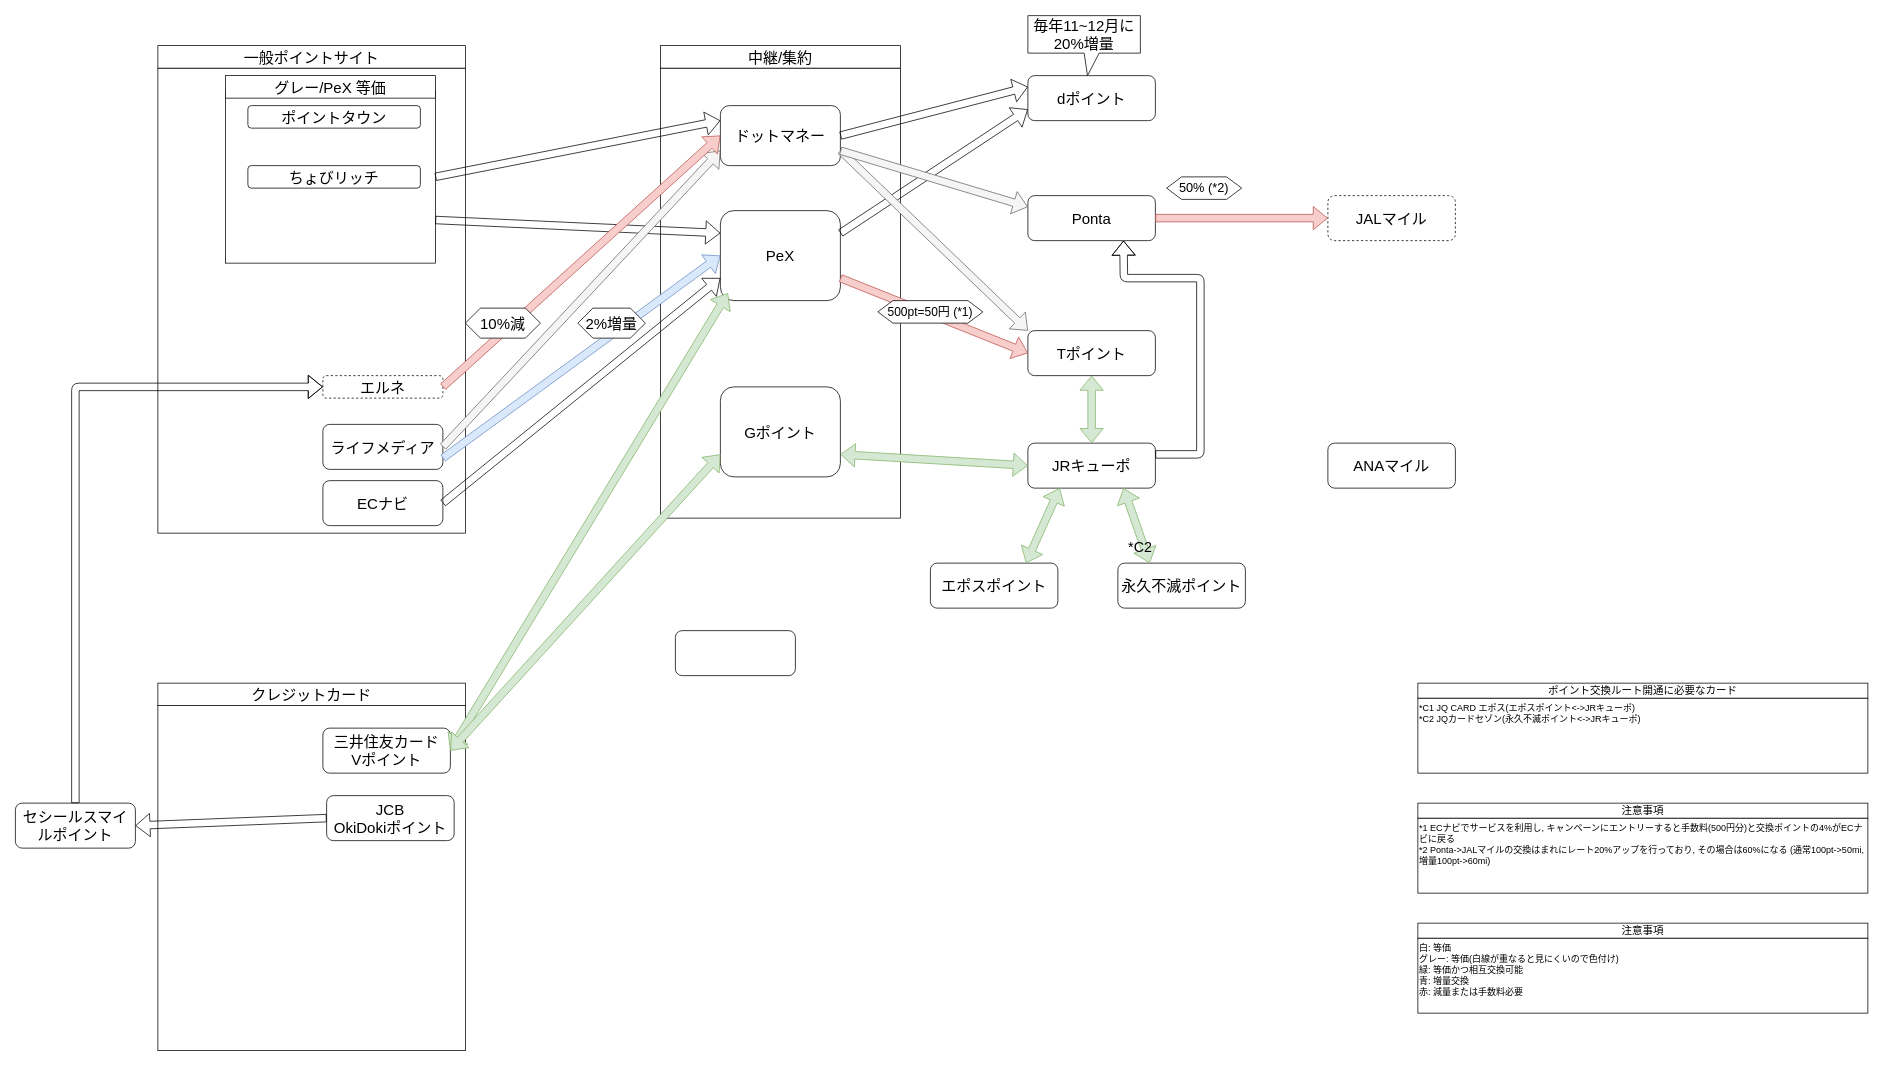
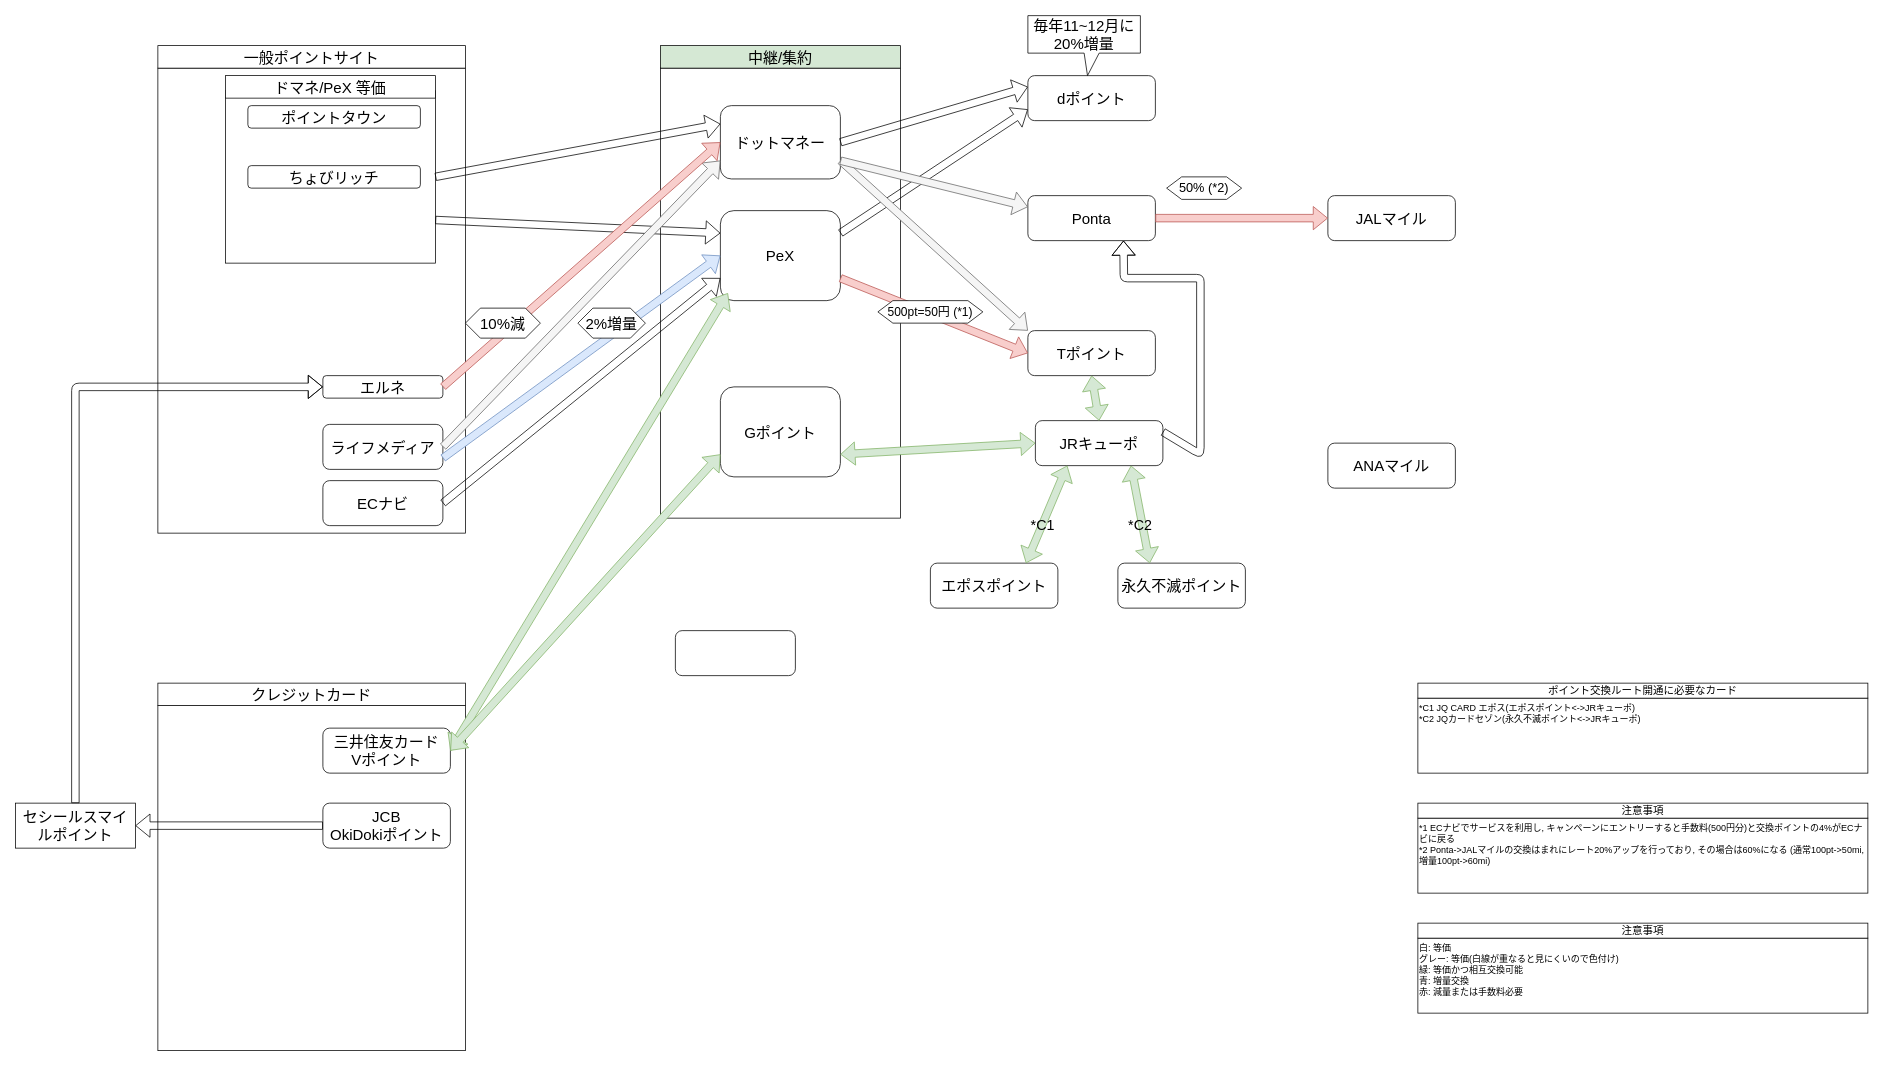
(780, 57) -> (780, 57)
(330, 87) -> (330, 87)
(780, 135) -> (780, 142)
(1392, 218) -> (1392, 218)
(383, 387) -> (383, 387)
(1092, 465) -> (1099, 443)
none -> (1043, 525)
(1140, 548) -> (1140, 525)
(390, 818) -> (387, 825)
(75, 825) -> (75, 825)
